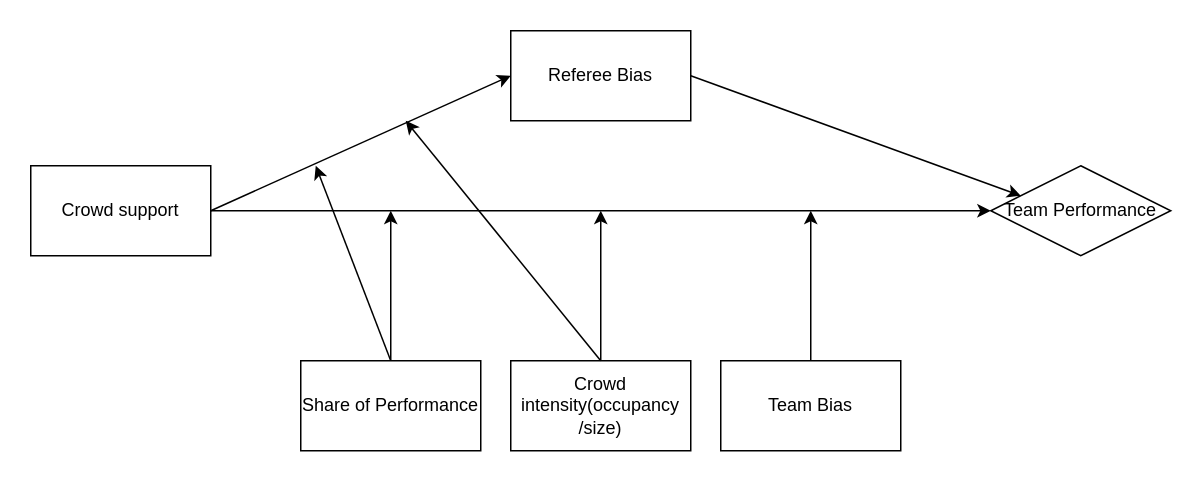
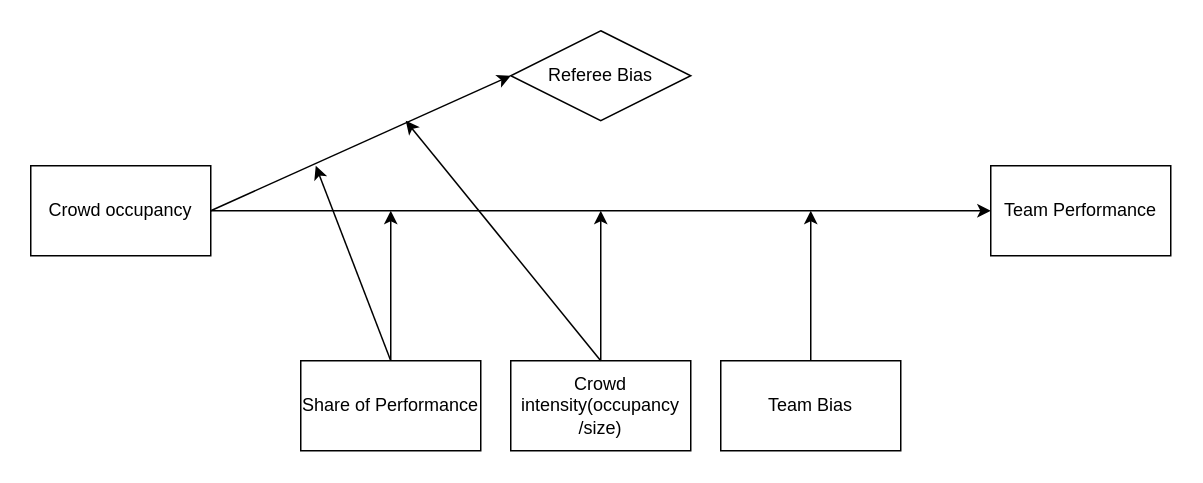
(601, 76) -> (601, 76)
(851, 134) -> none
(121, 211) -> (121, 211)
(1081, 211) -> (1081, 211)
